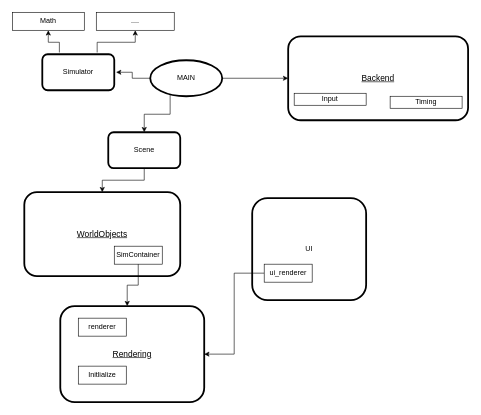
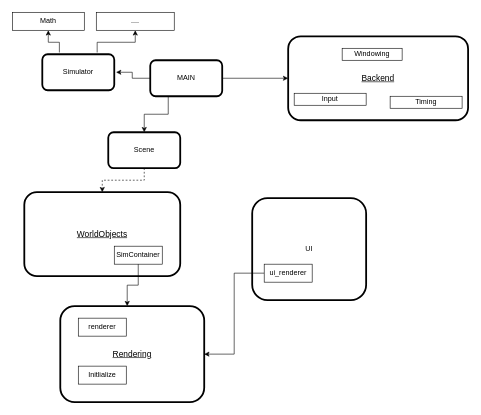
none -> (372, 54)
(186, 78) -> (186, 78)
(125, 180) -> (125, 180)
